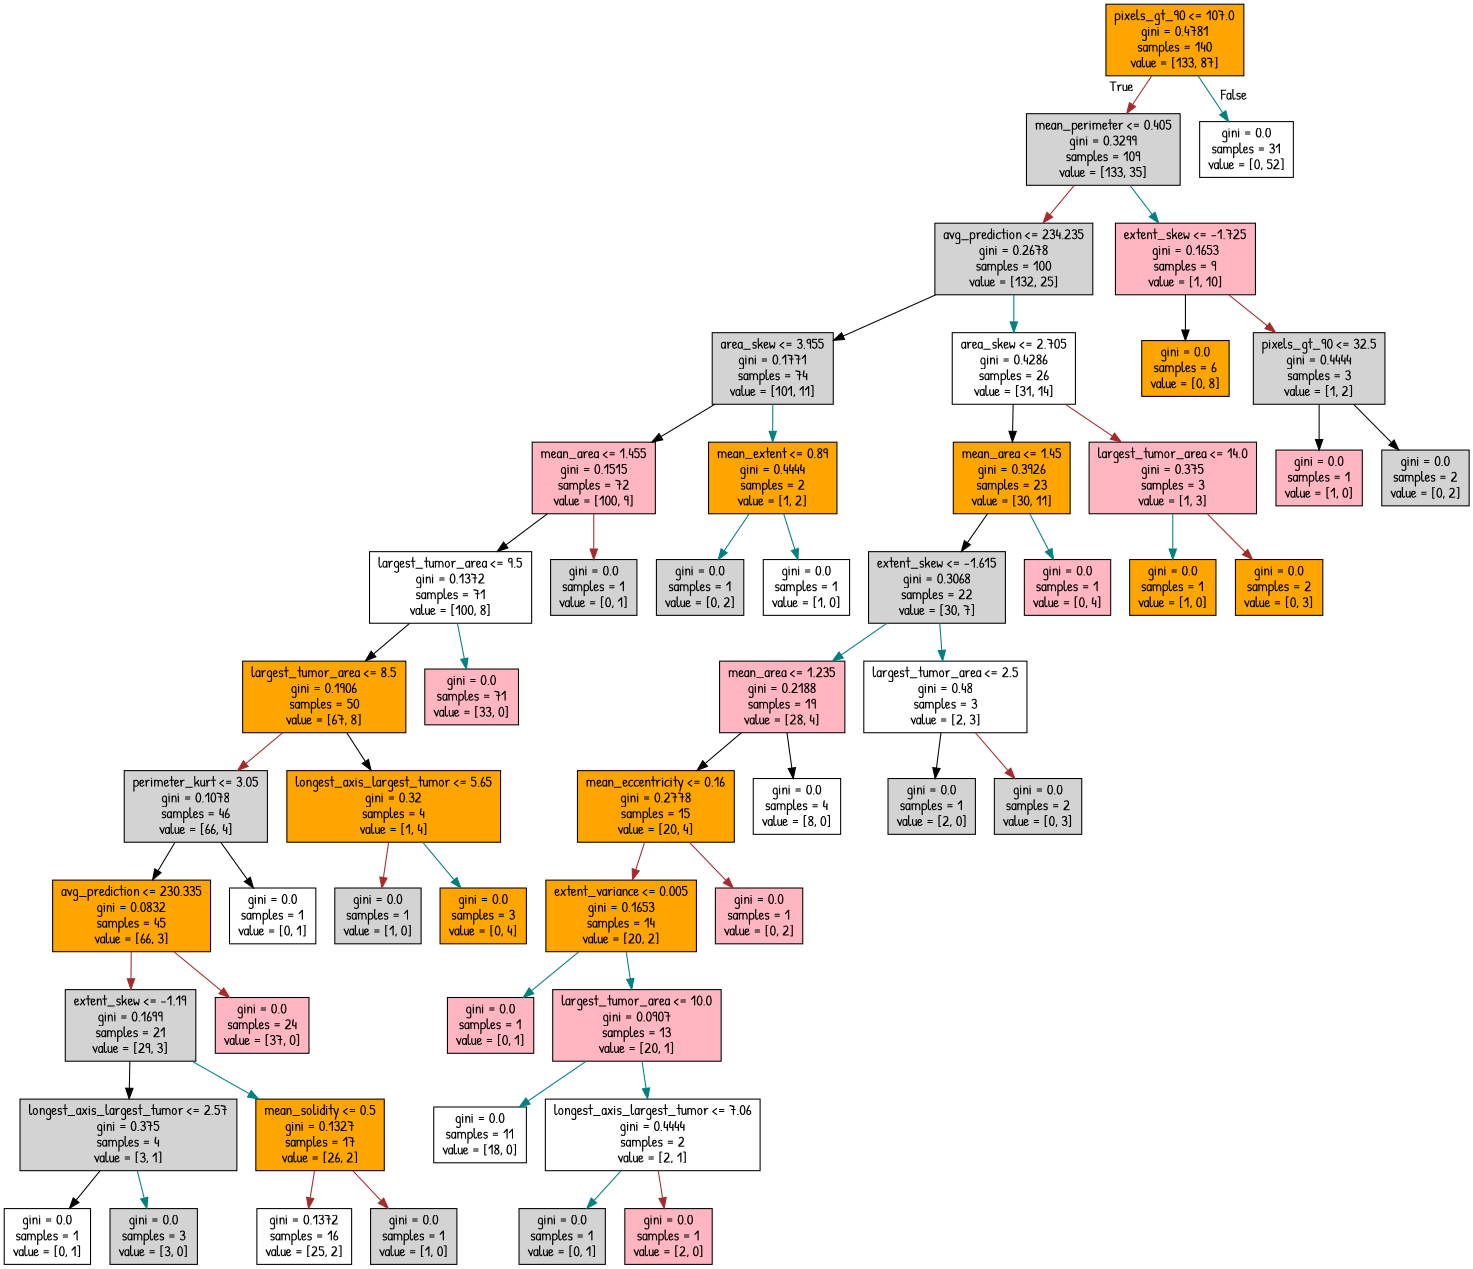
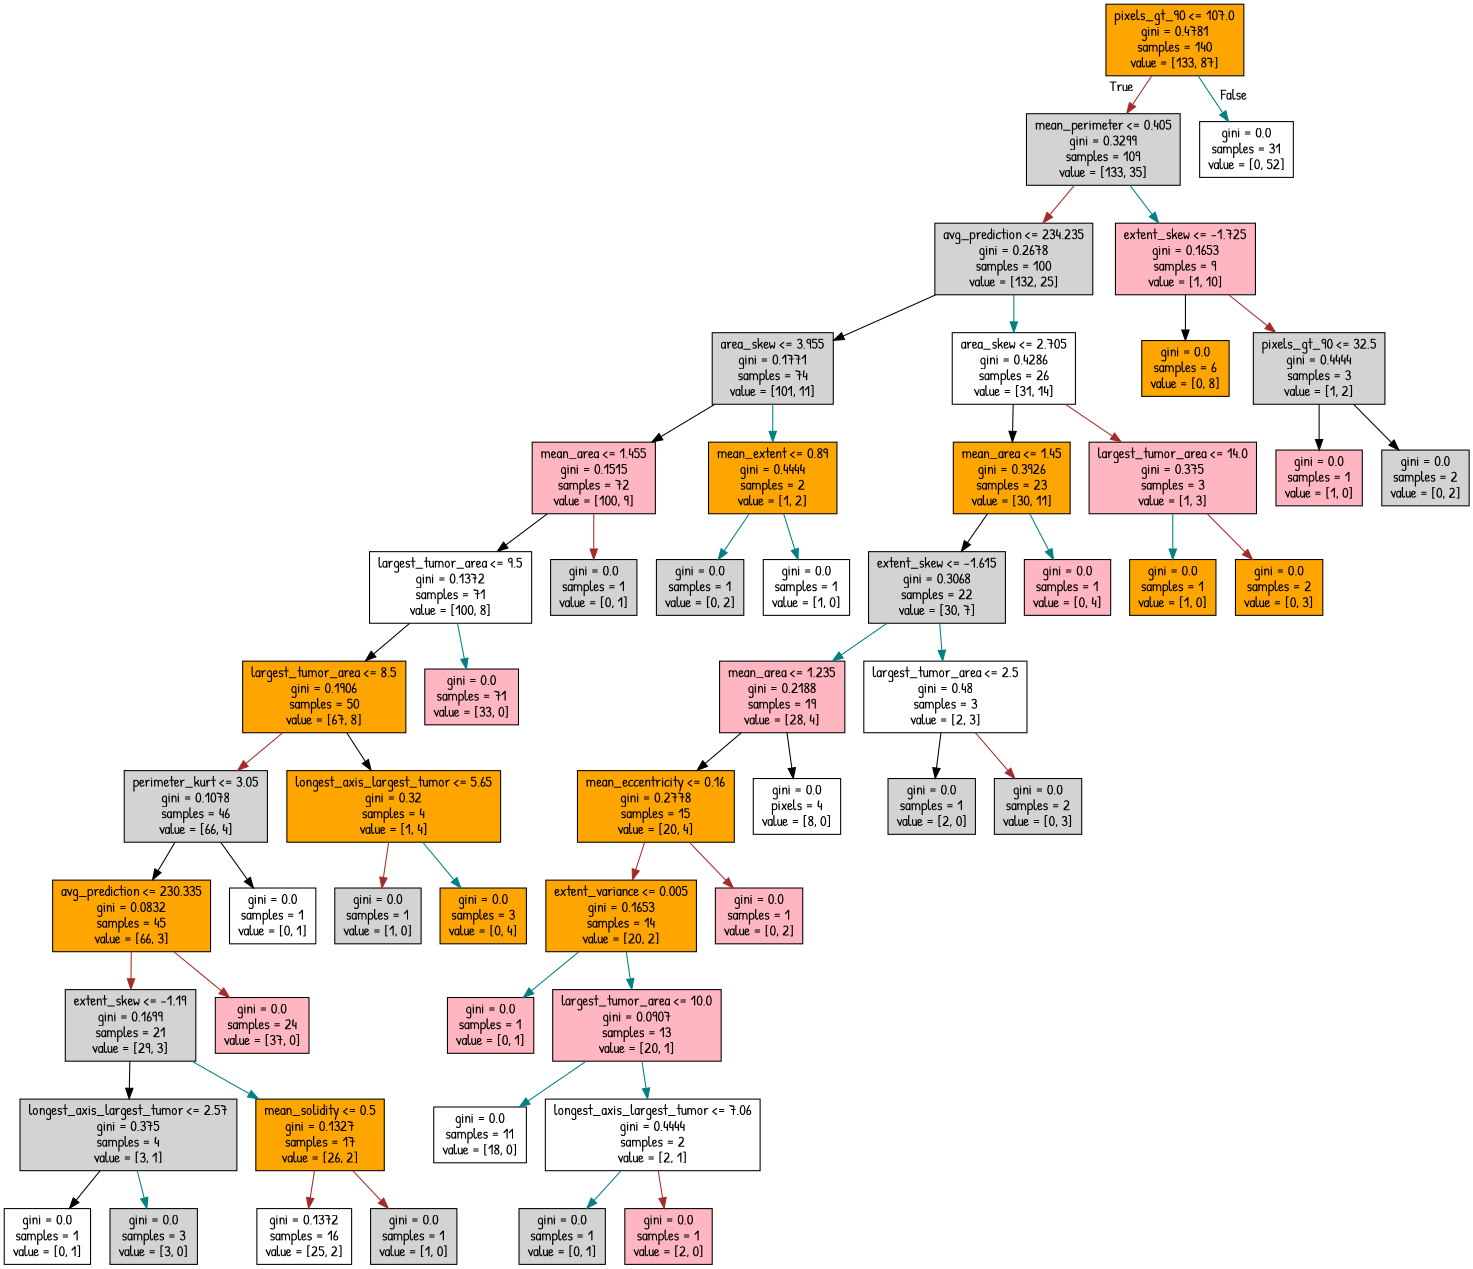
(797, 806) -> (797, 806)
